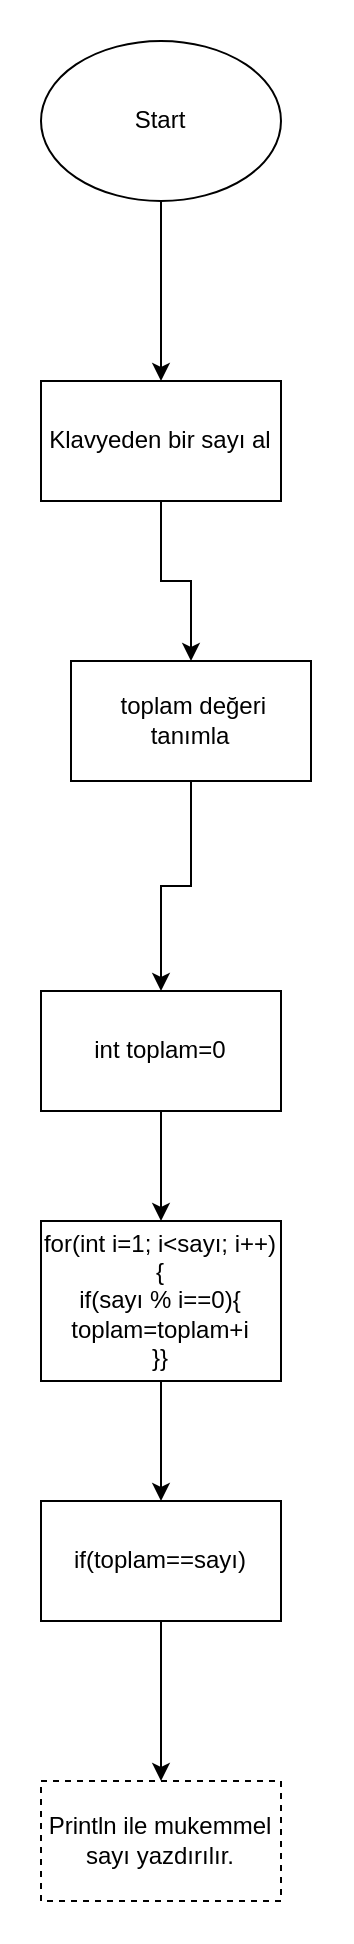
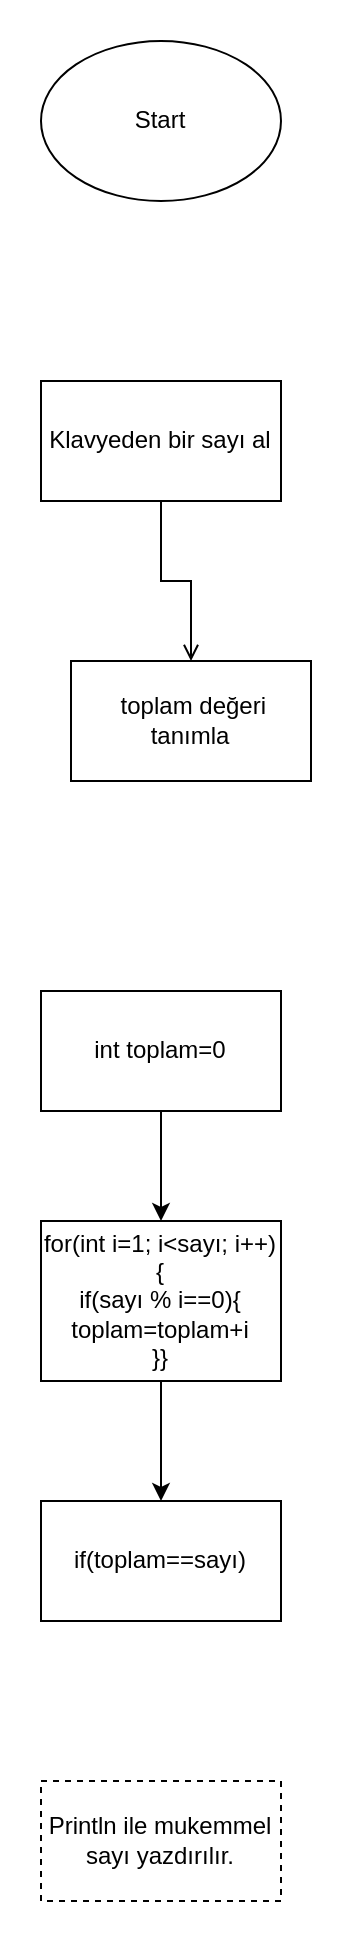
(161, 284) -> none
(191, 646) -> (191, 648)
(183, 886) -> none
(161, 1694) -> none
